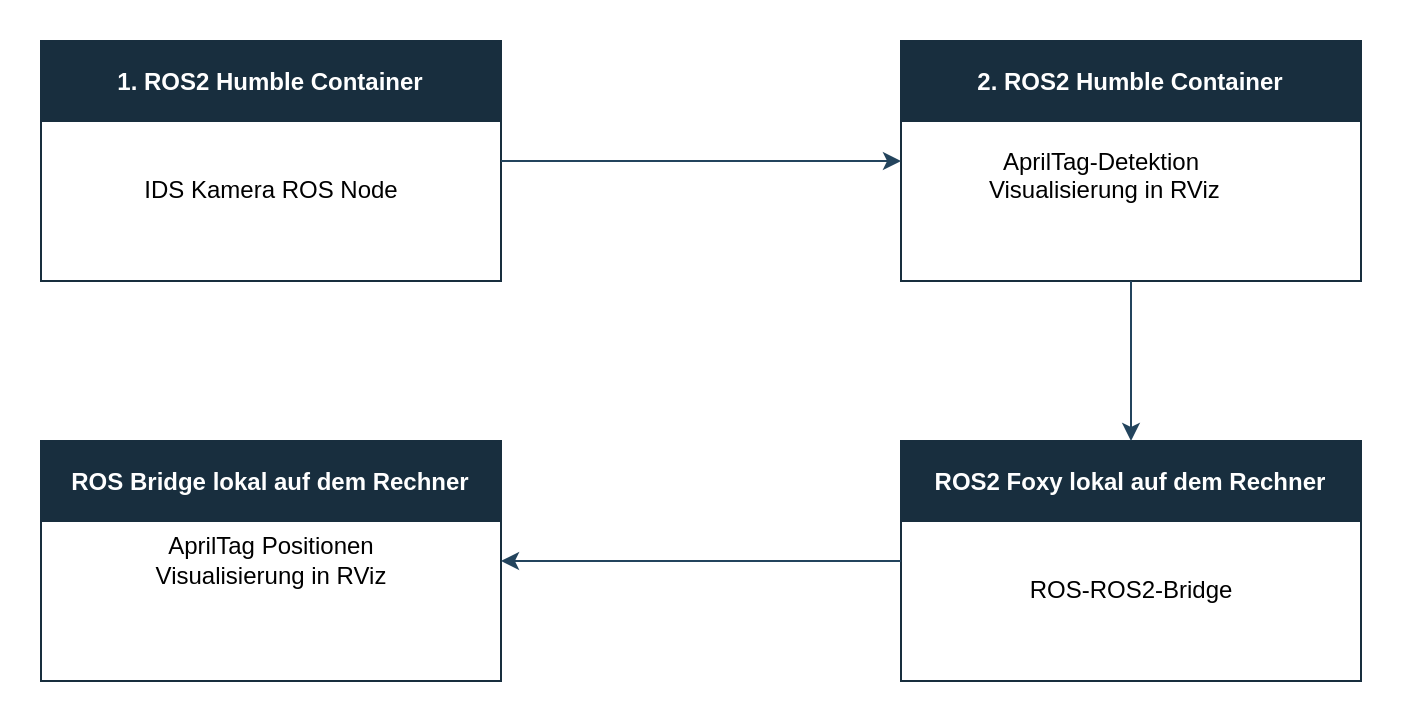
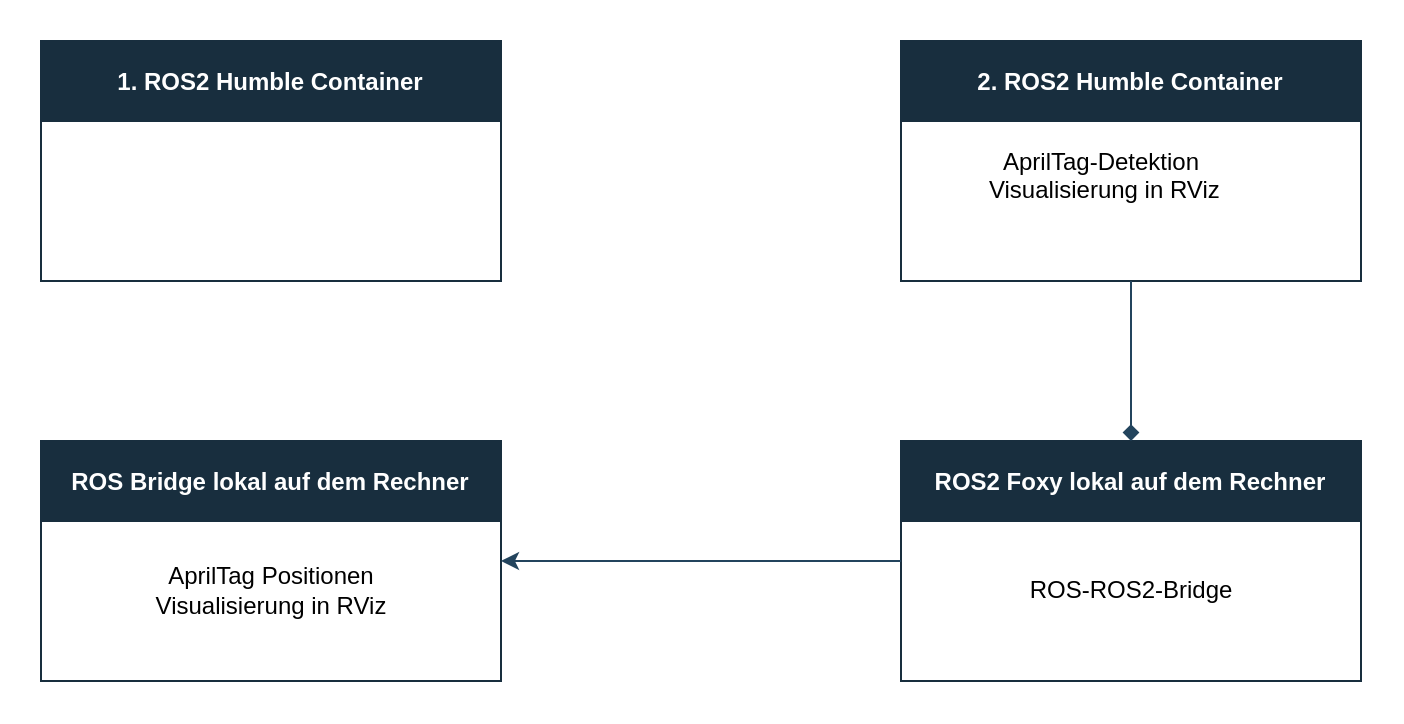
(696, 161) -> none
(271, 191) -> none
(1131, 426) -> (1131, 425)
(271, 561) -> (271, 591)
